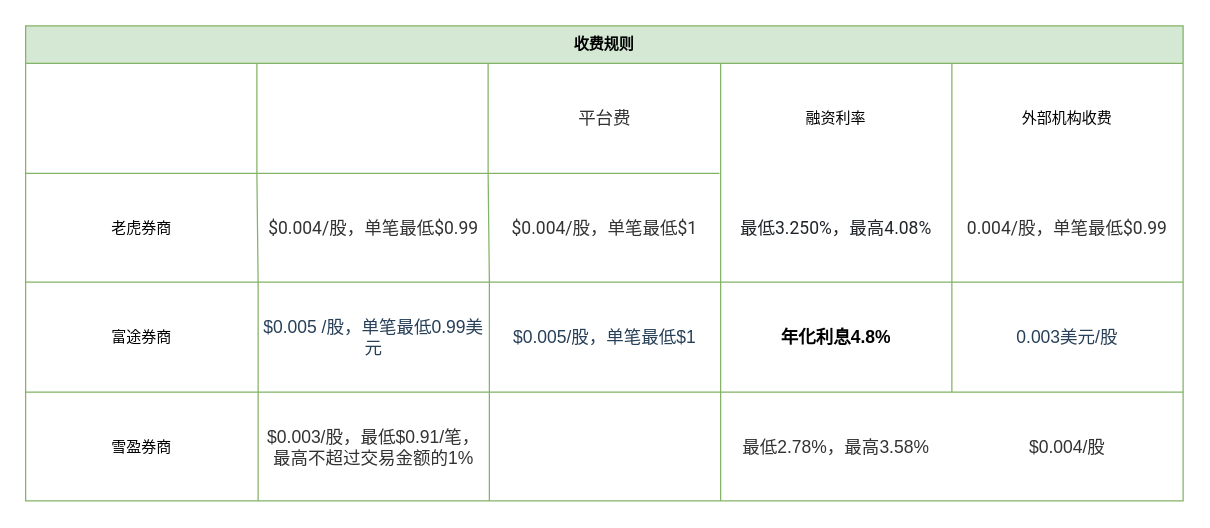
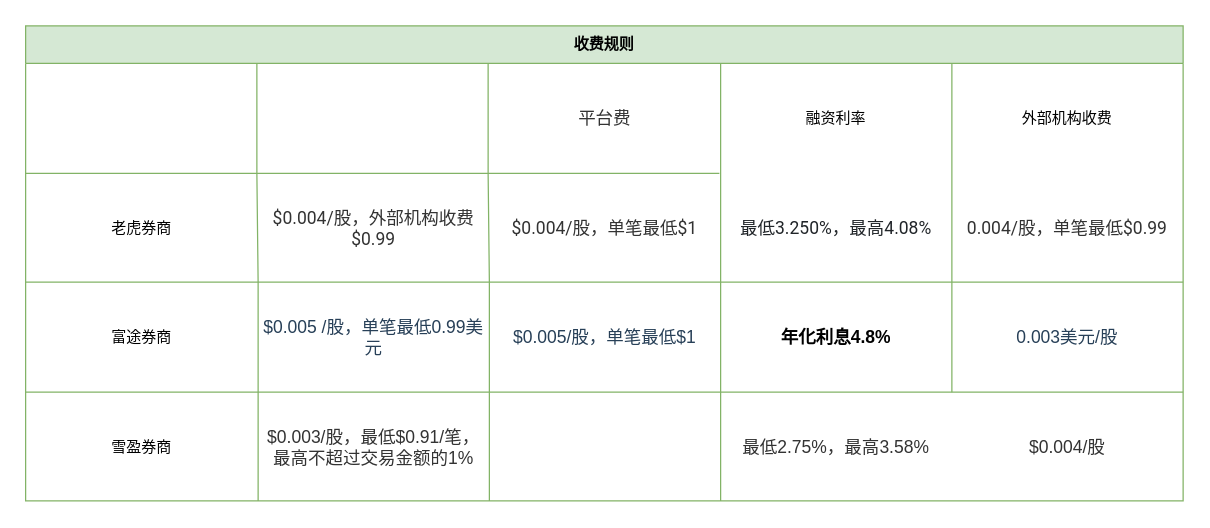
(374, 228) -> (374, 228)
(836, 447) -> (836, 447)
